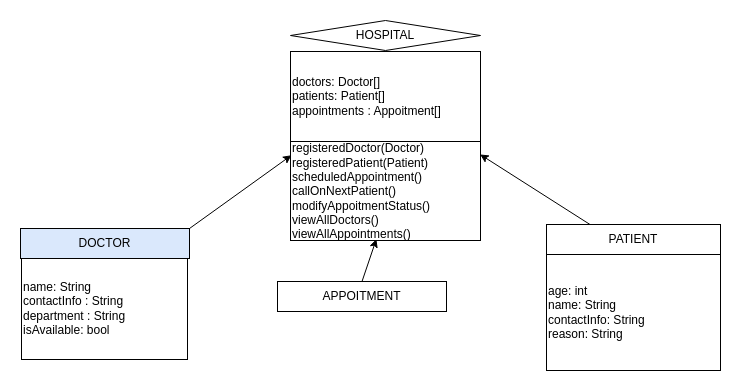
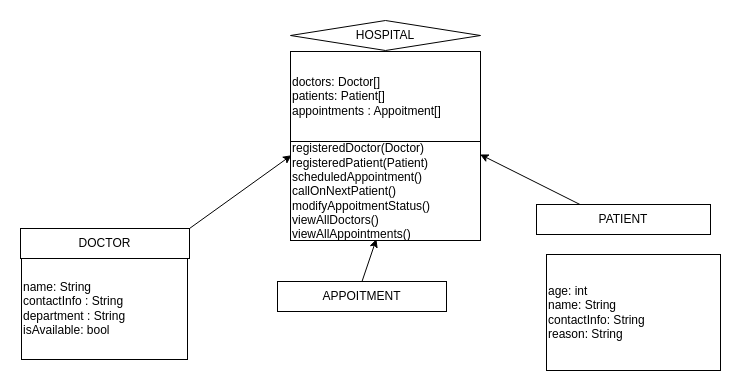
(634, 240) -> (624, 220)
(105, 244) -> (105, 244)
